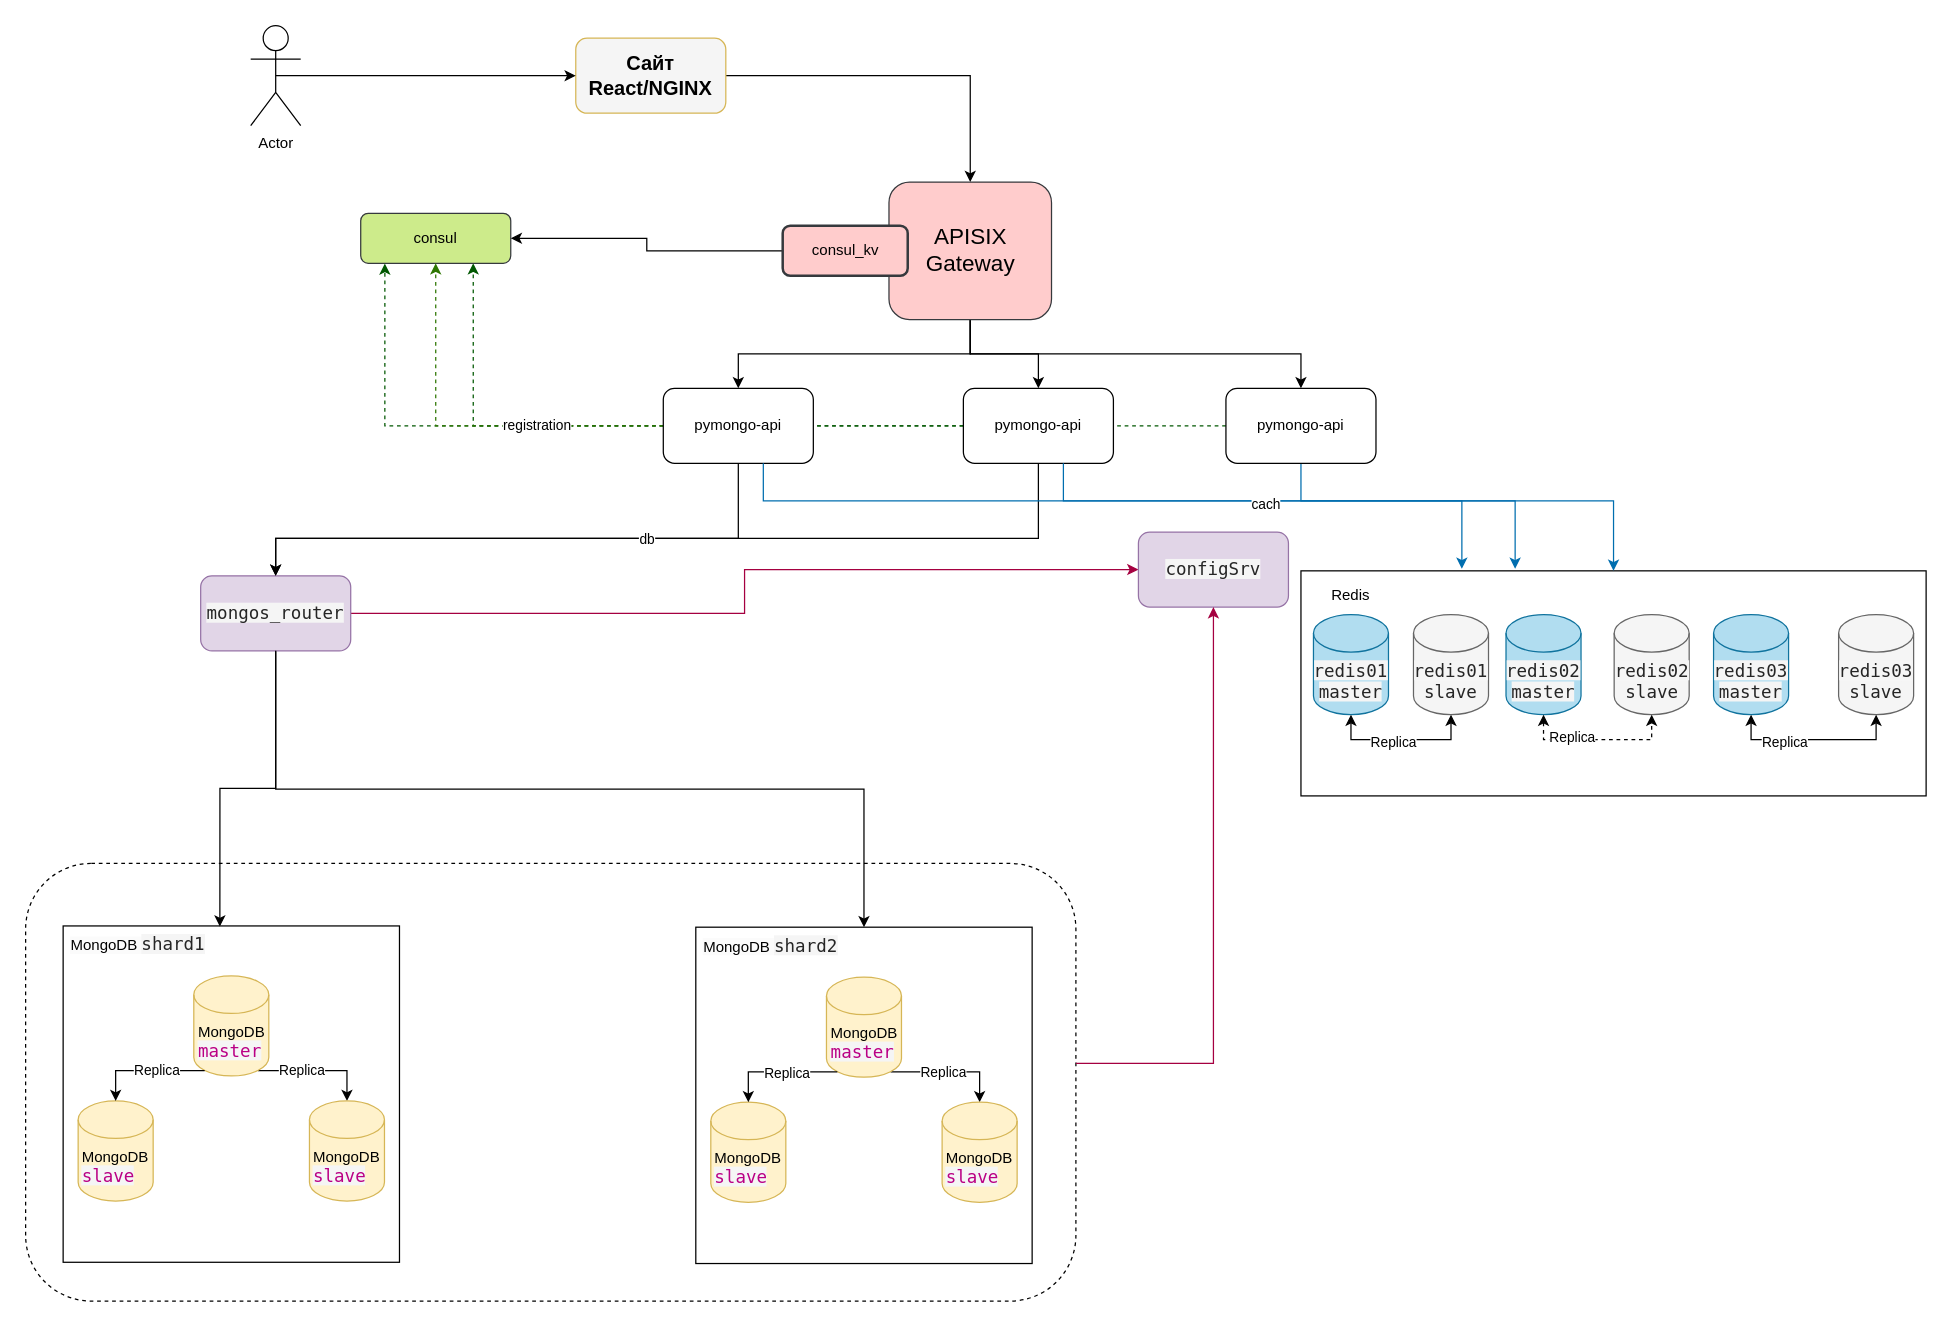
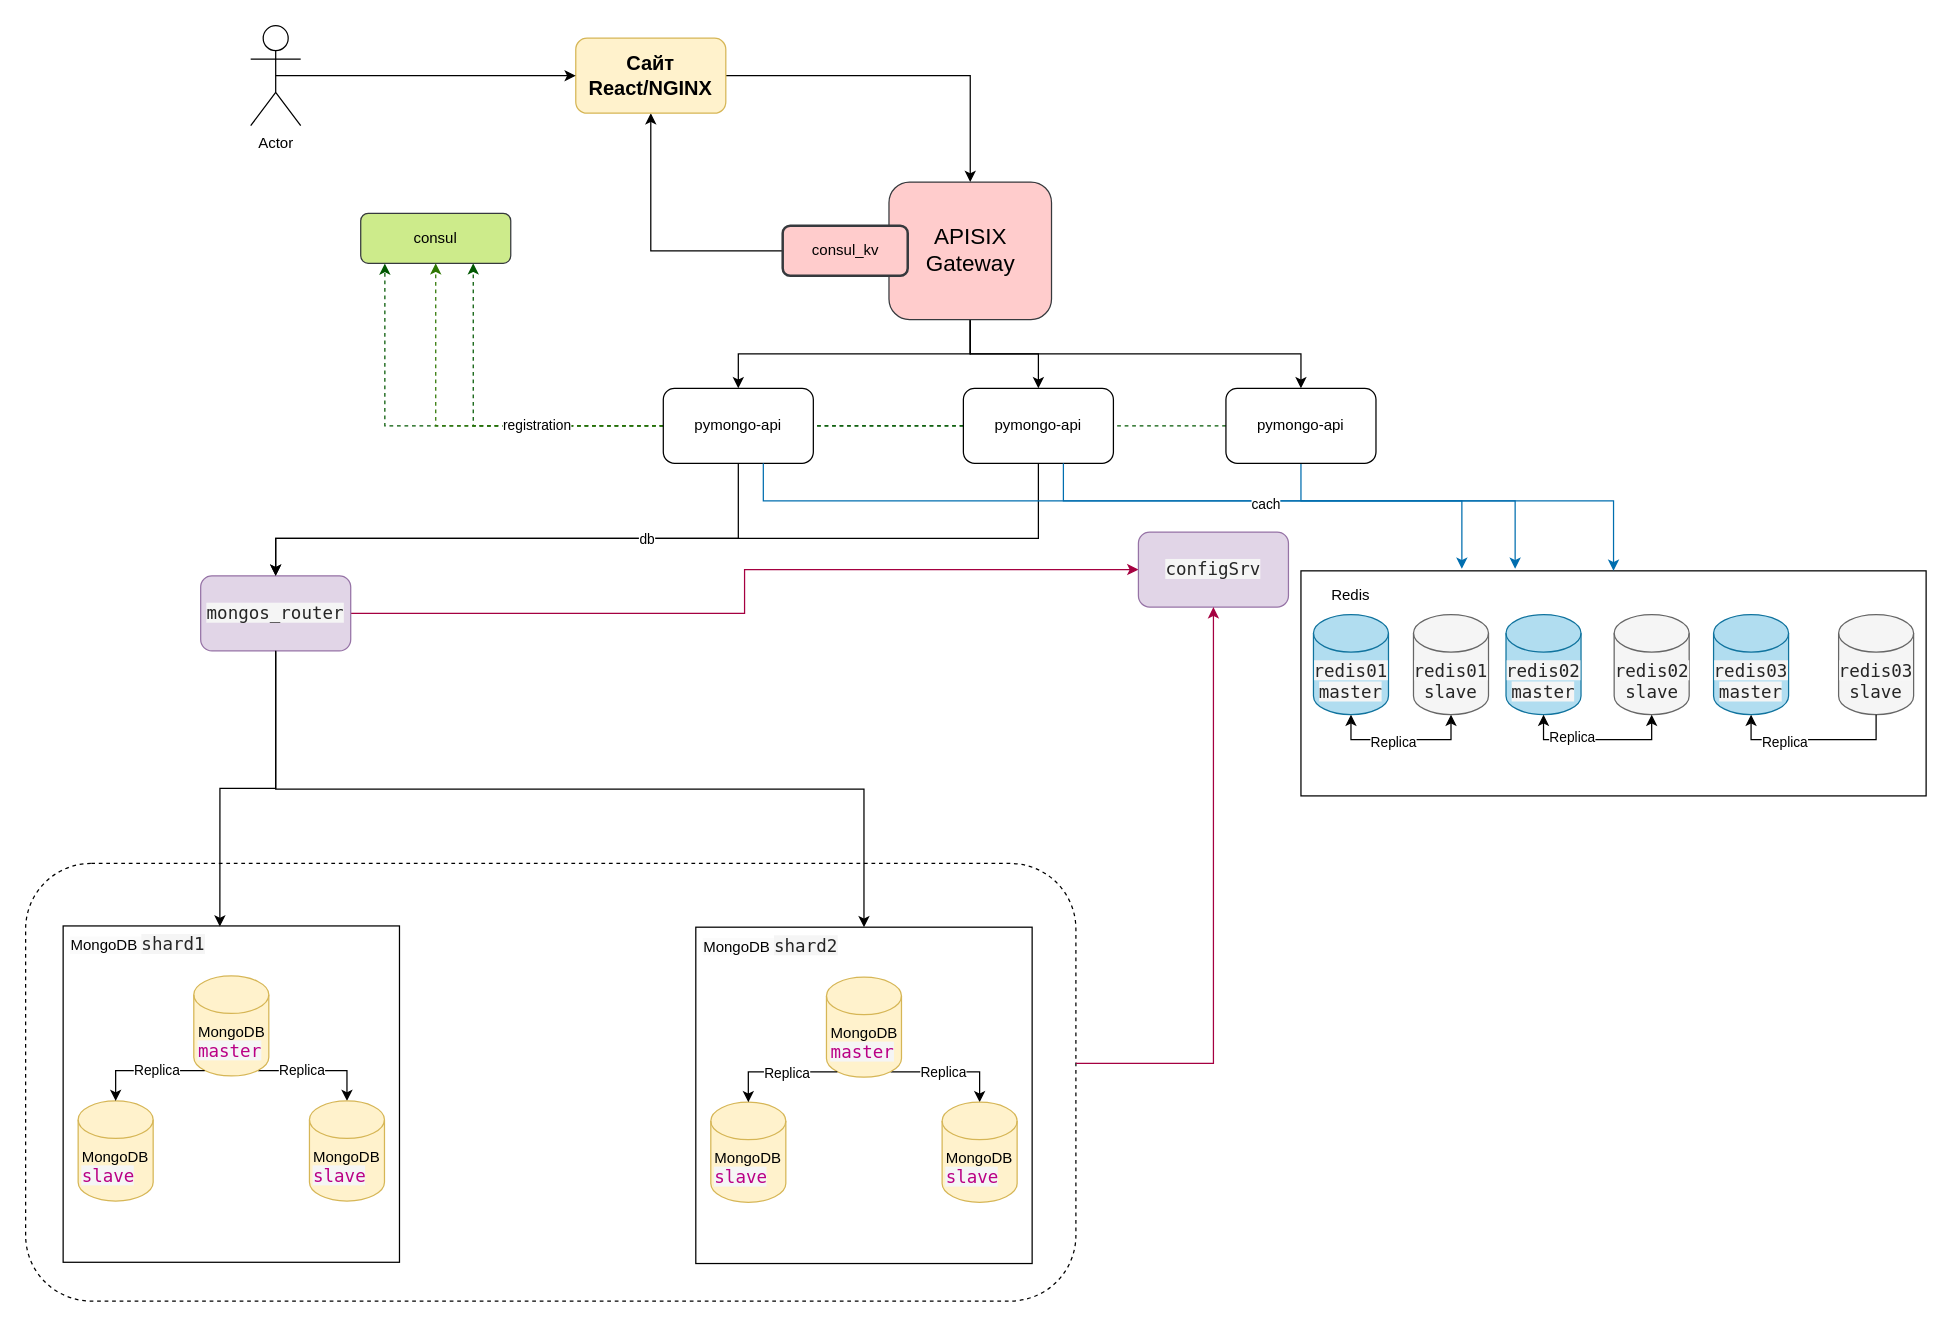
(651, 76) -> (651, 76)
(592, 238) -> (651, 186)
(1876, 724) -> (1876, 721)
(1632, 739) -> (1632, 739)
